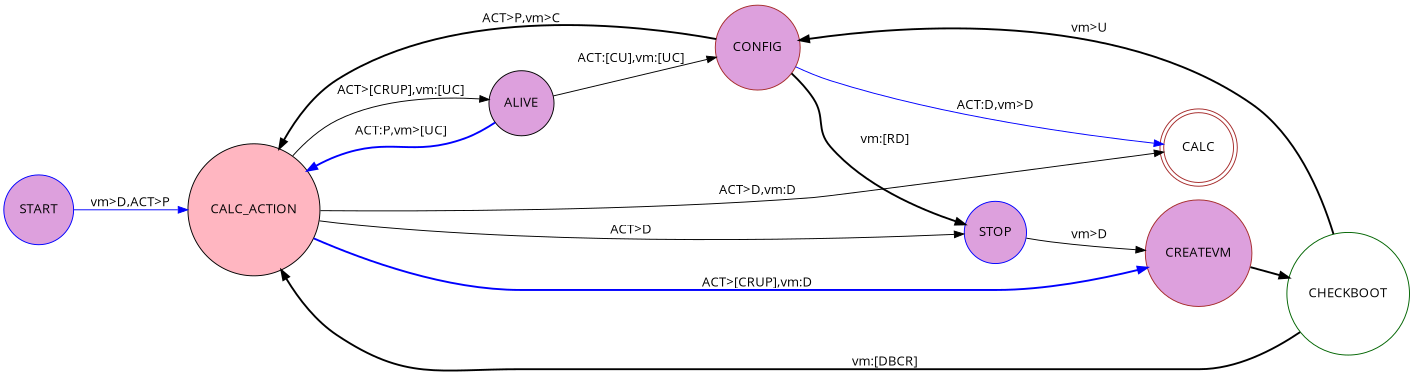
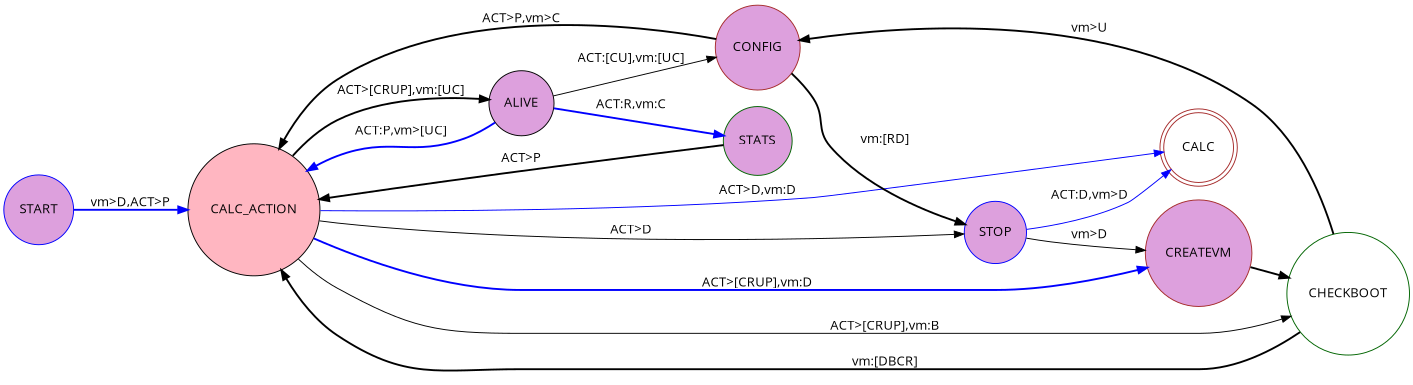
(379, 106) -> (379, 106)
(972, 116) -> (1100, 213)
none -> (758, 141)
(739, 202) -> (739, 202)
(126, 210) -> (126, 210)
none -> (782, 333)
